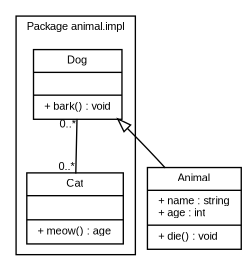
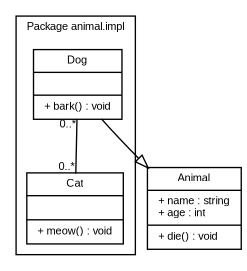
(147, 148) -> (120, 139)
(74, 231) -> (75, 231)
